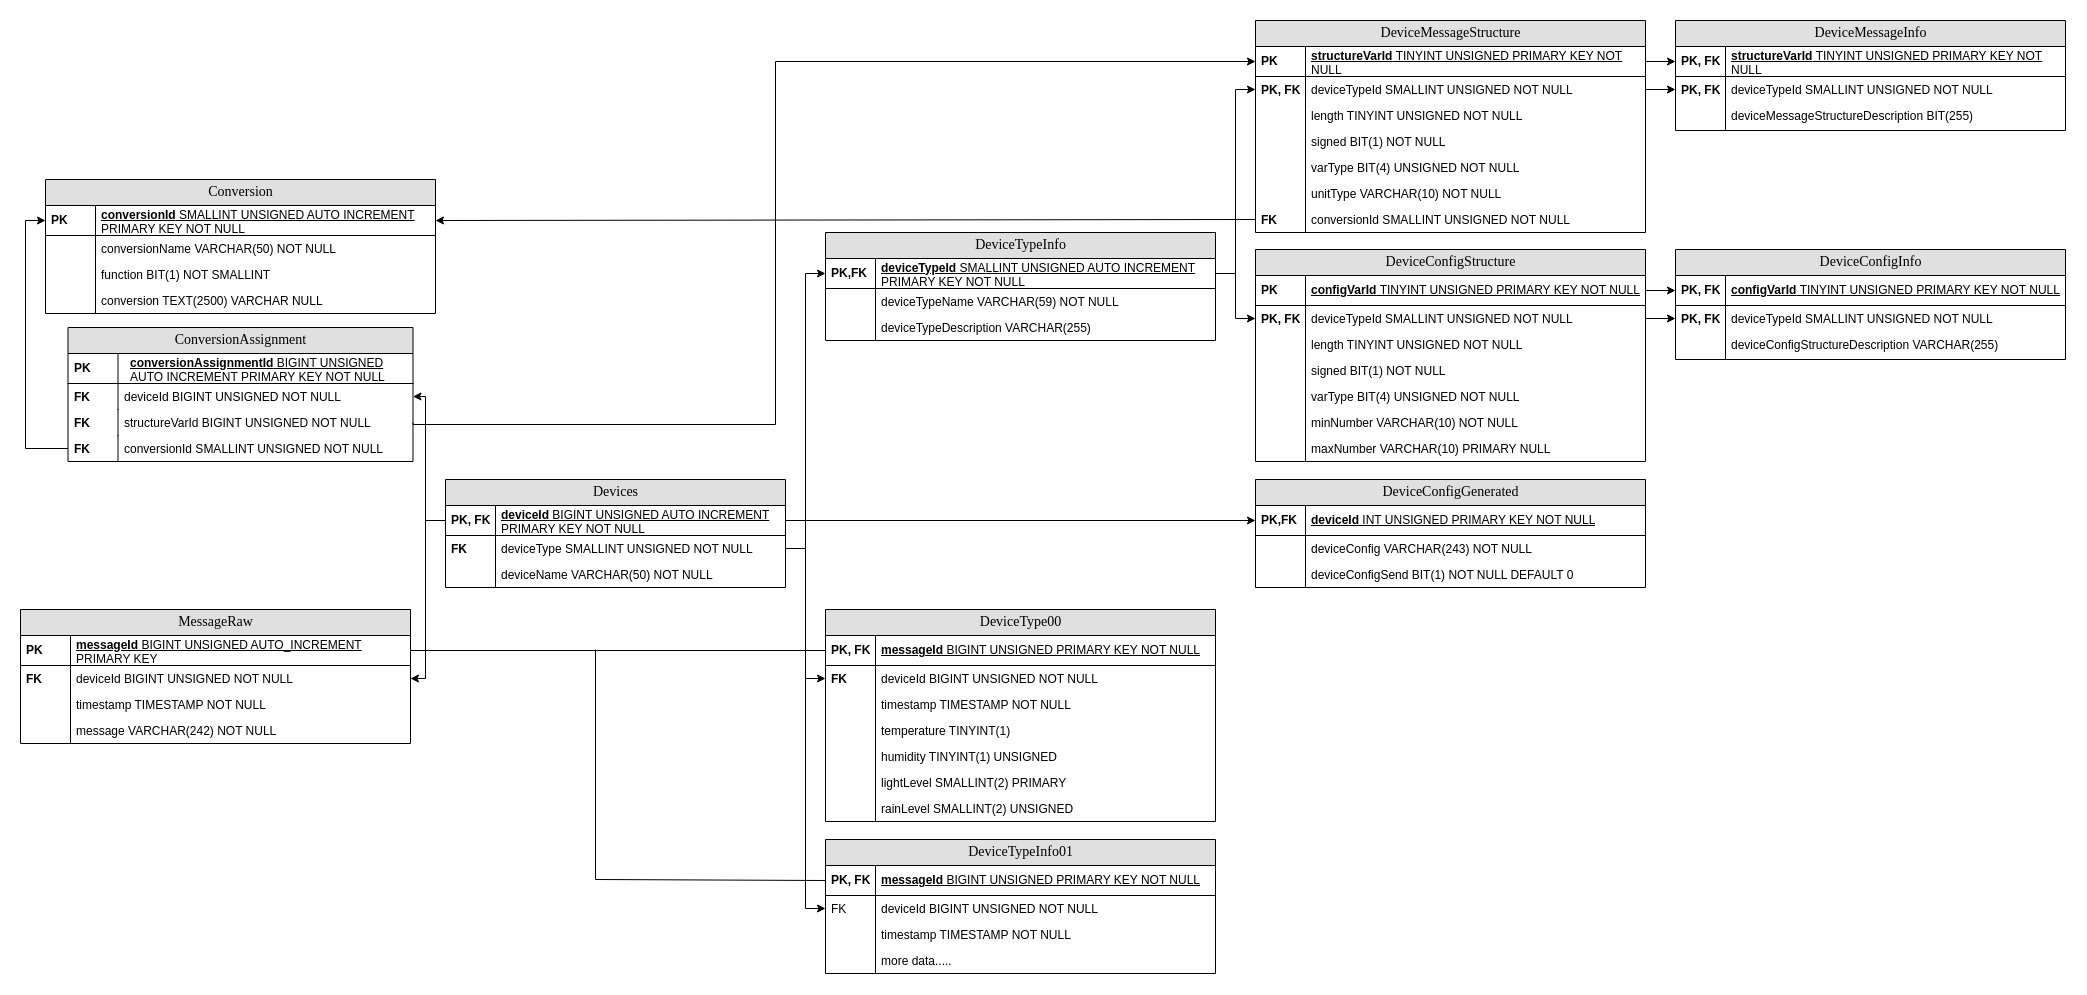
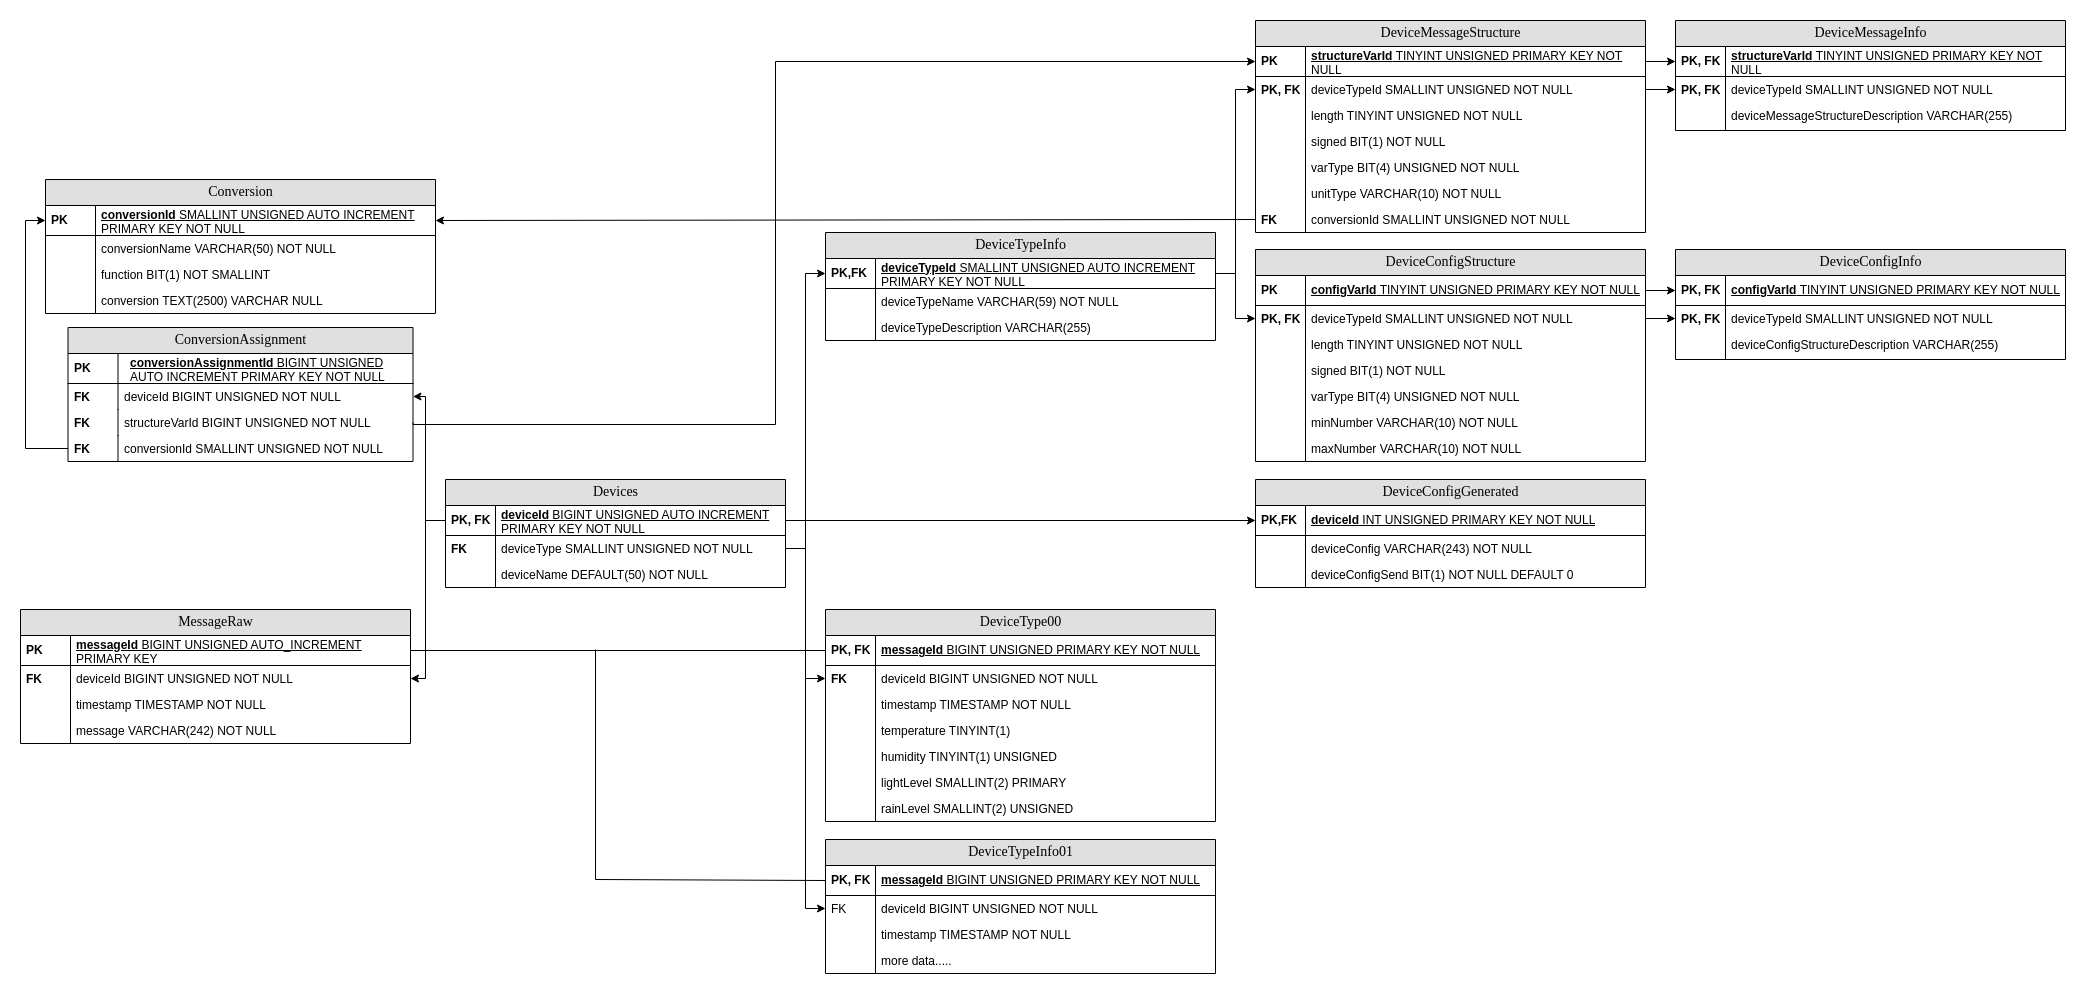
(1866, 117) -> (1880, 117)
(1421, 450) -> (1408, 450)
(601, 576) -> (601, 576)
